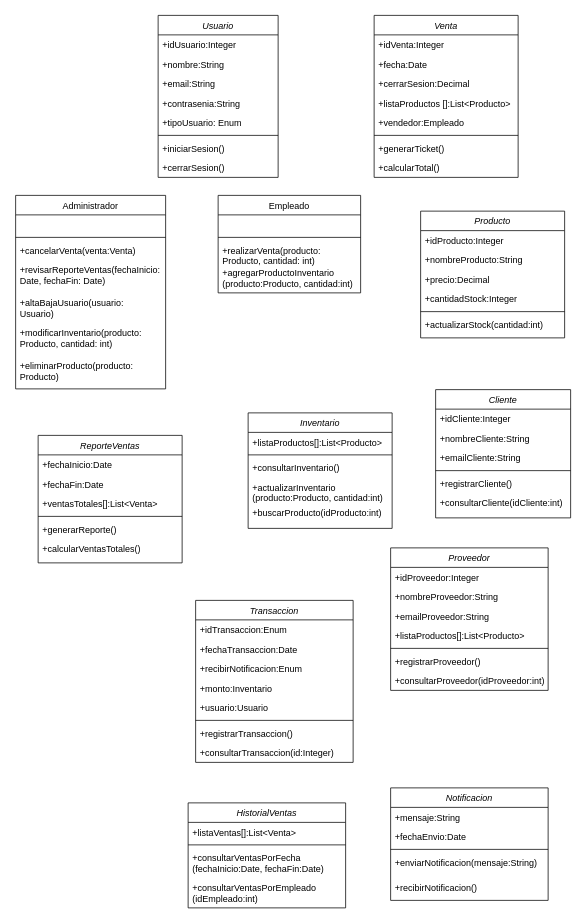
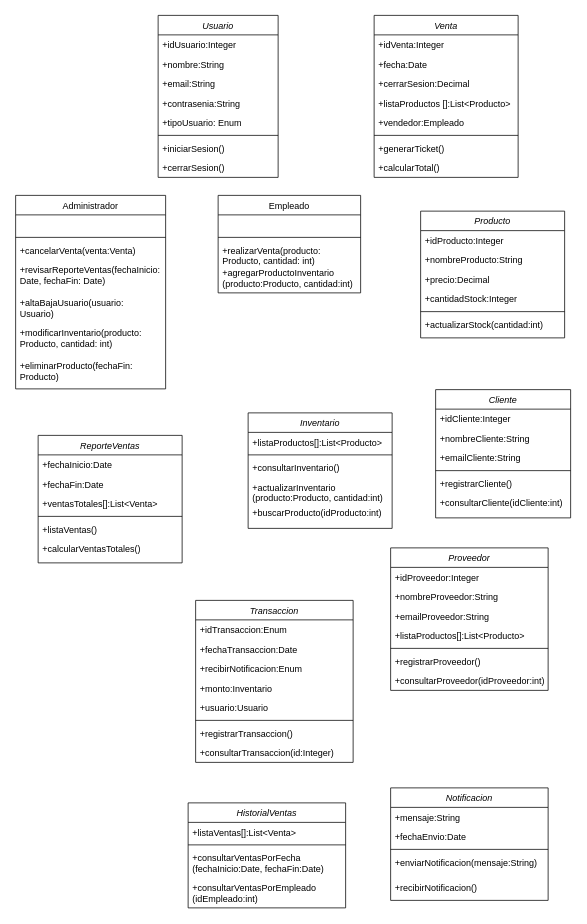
(83, 366) -> (82, 366)
(85, 530) -> (75, 530)
